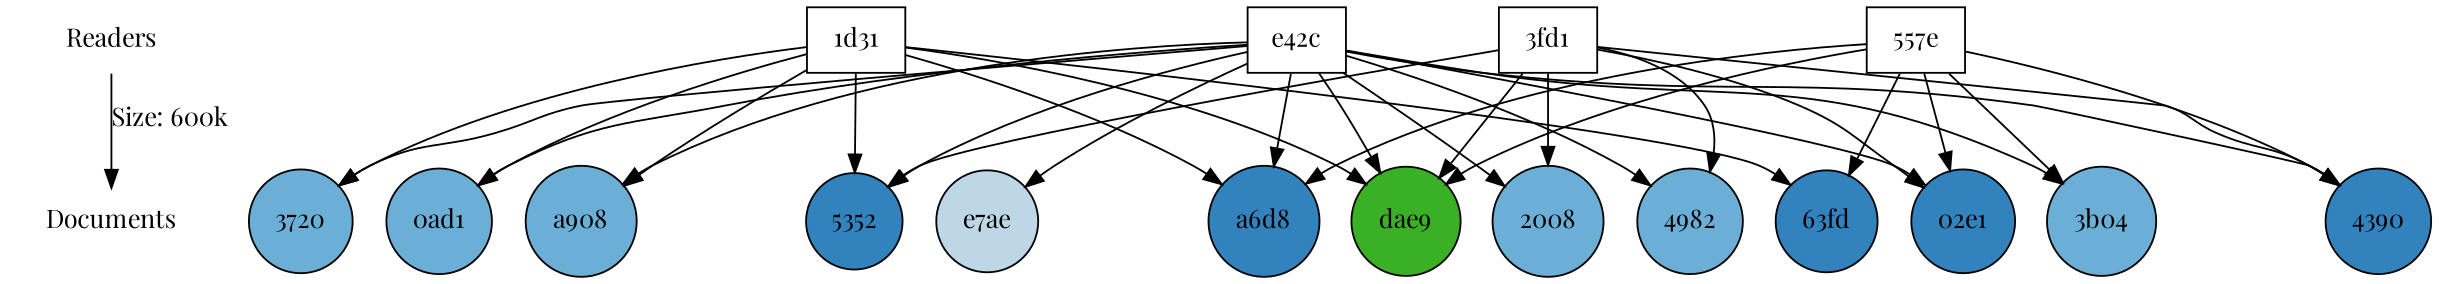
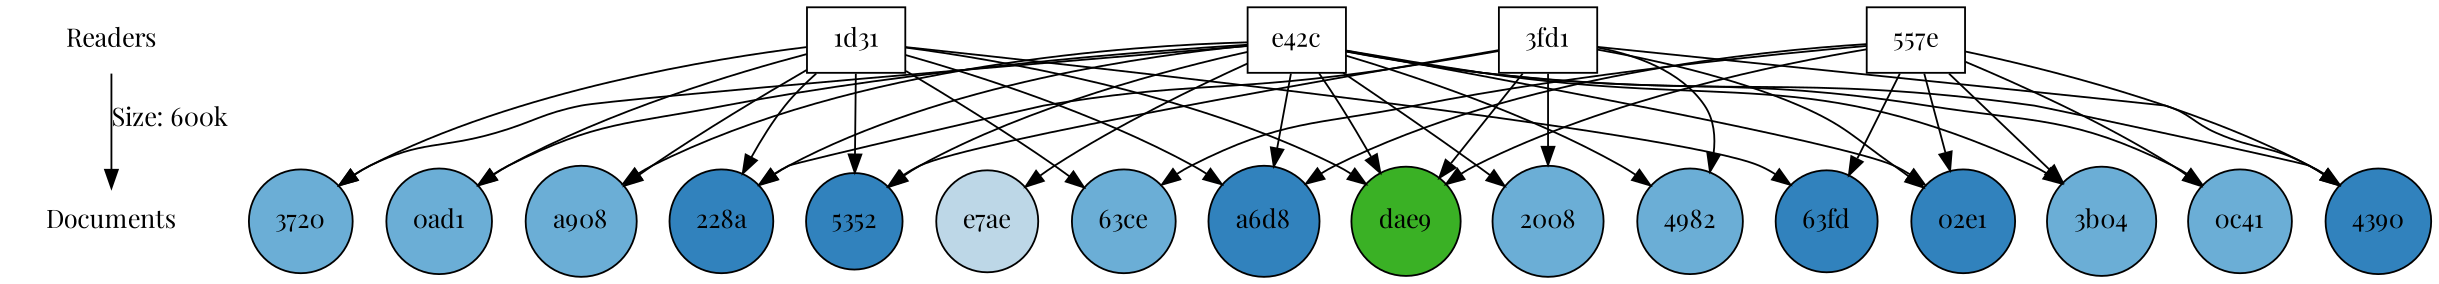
none -> (721, 221)
none -> (1124, 221)
none -> (2240, 221)
